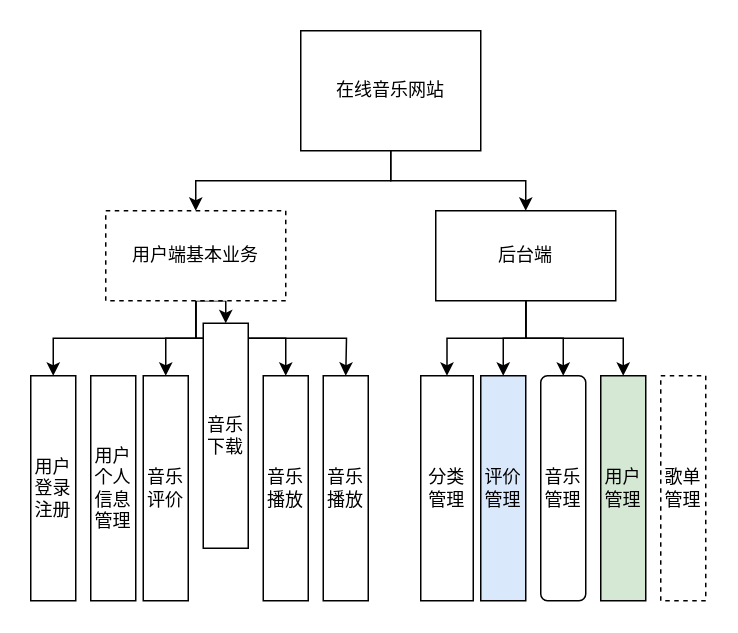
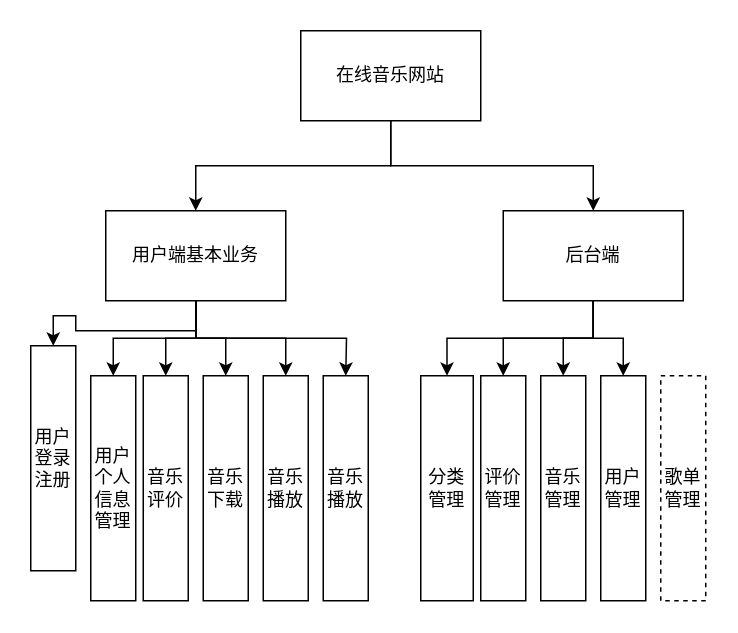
(391, 91) -> (391, 76)
(196, 256) -> (196, 256)
(526, 256) -> (593, 256)
none -> (113, 353)
(226, 436) -> (226, 488)
(53, 488) -> (53, 458)
(503, 488) -> (503, 488)
(563, 488) -> (563, 488)
(623, 488) -> (623, 488)
